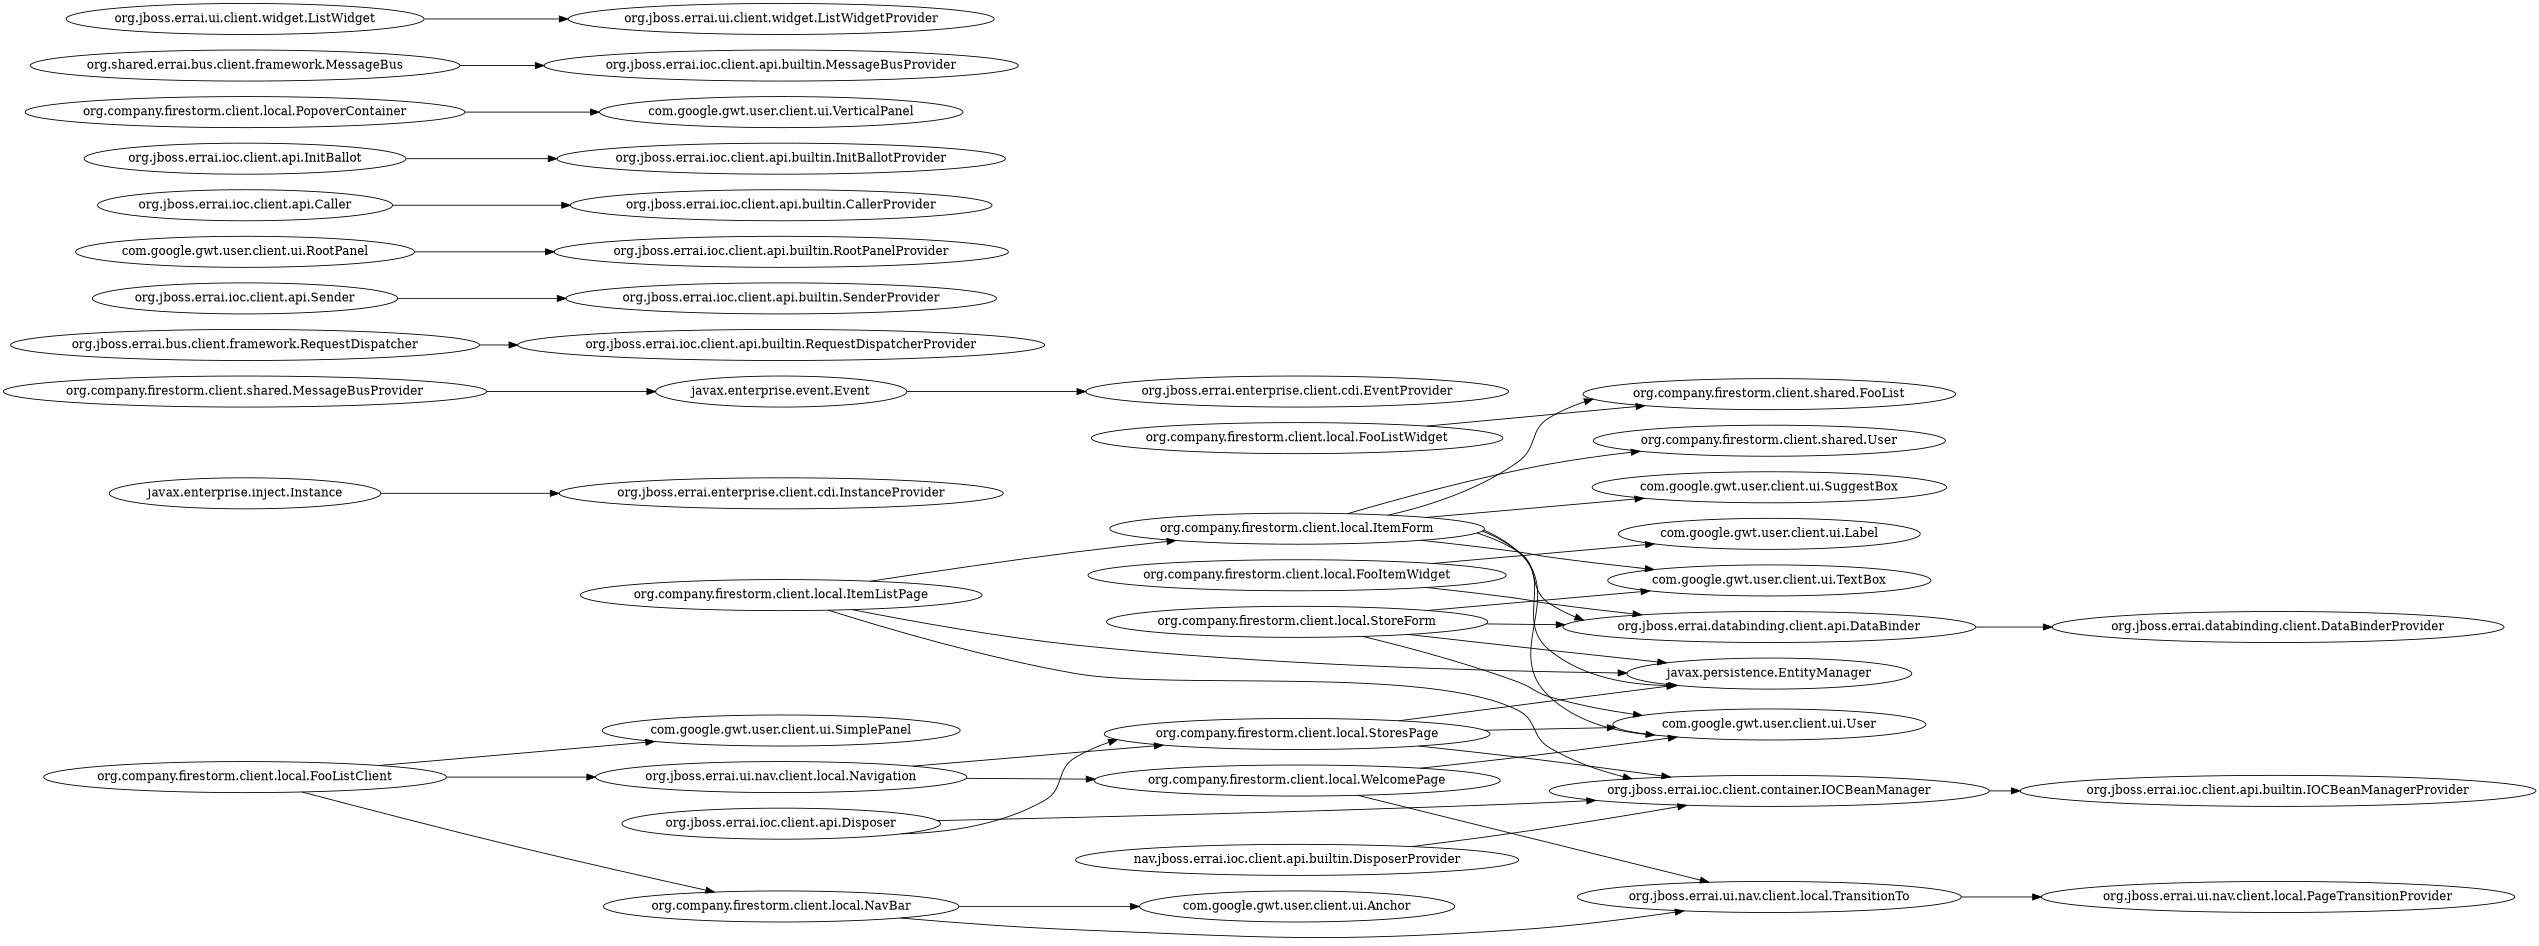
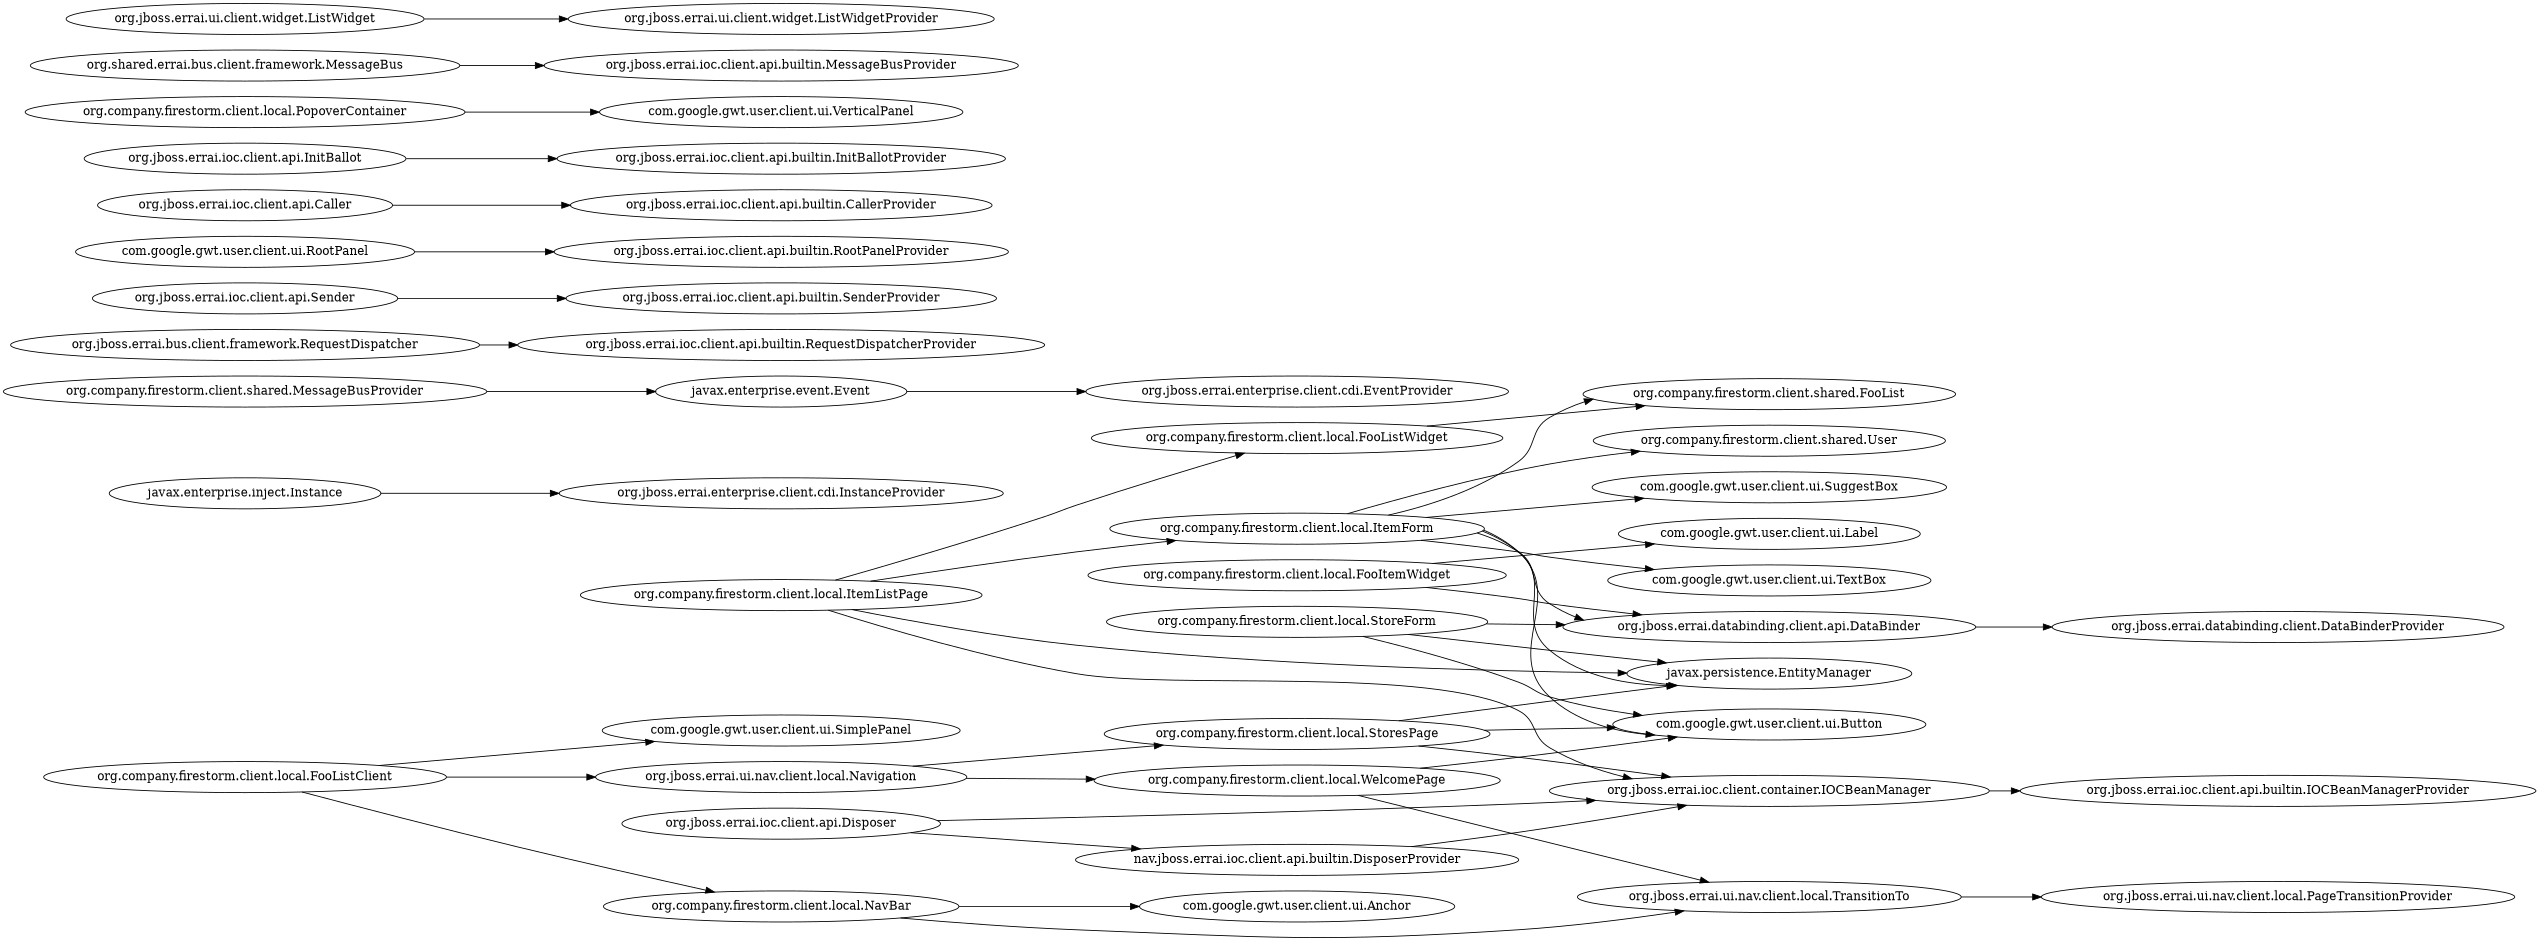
none -> (1036, 519)
(1555, 599) -> none
(1769, 724) -> (1769, 724)
(1019, 813) -> (1021, 840)
